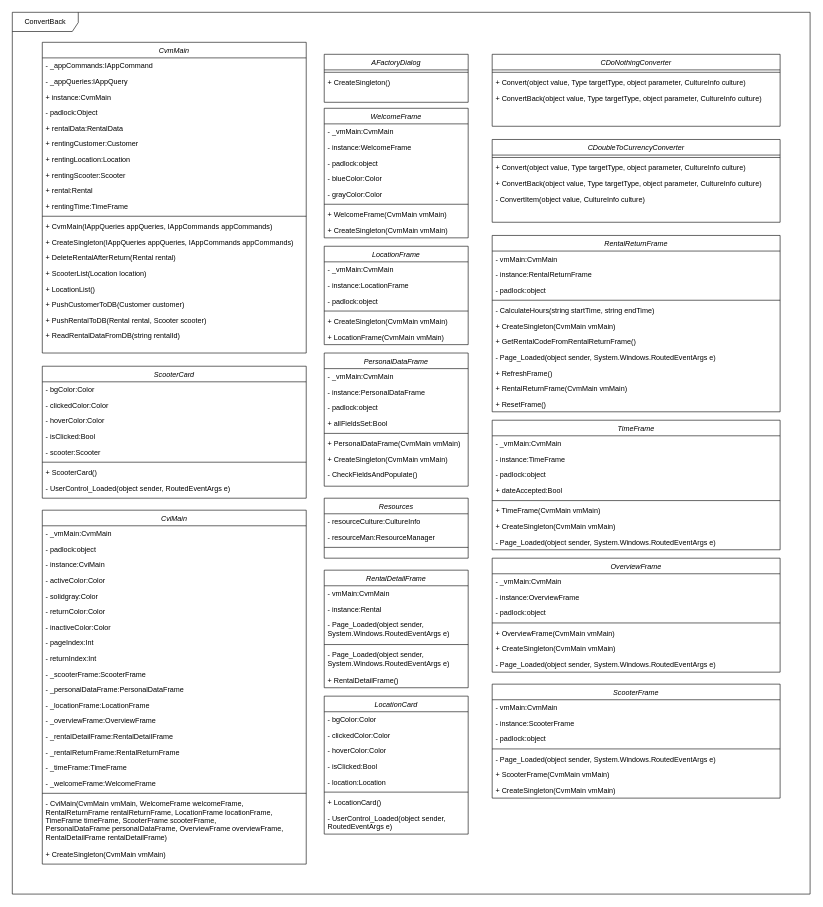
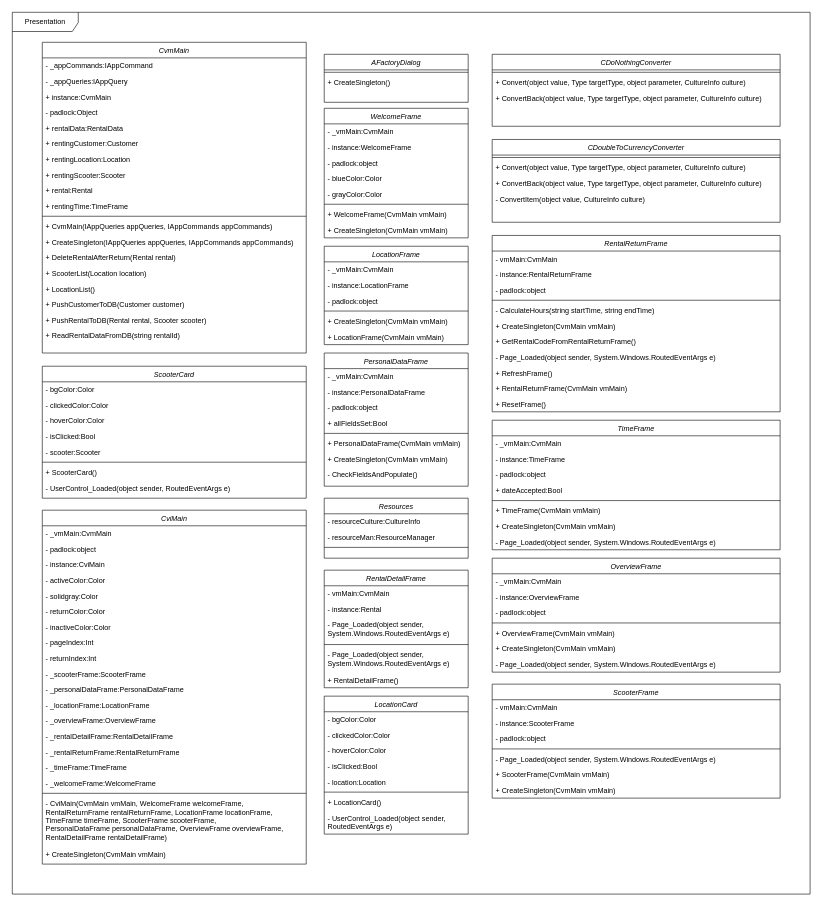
(45, 22) -> (45, 22)
